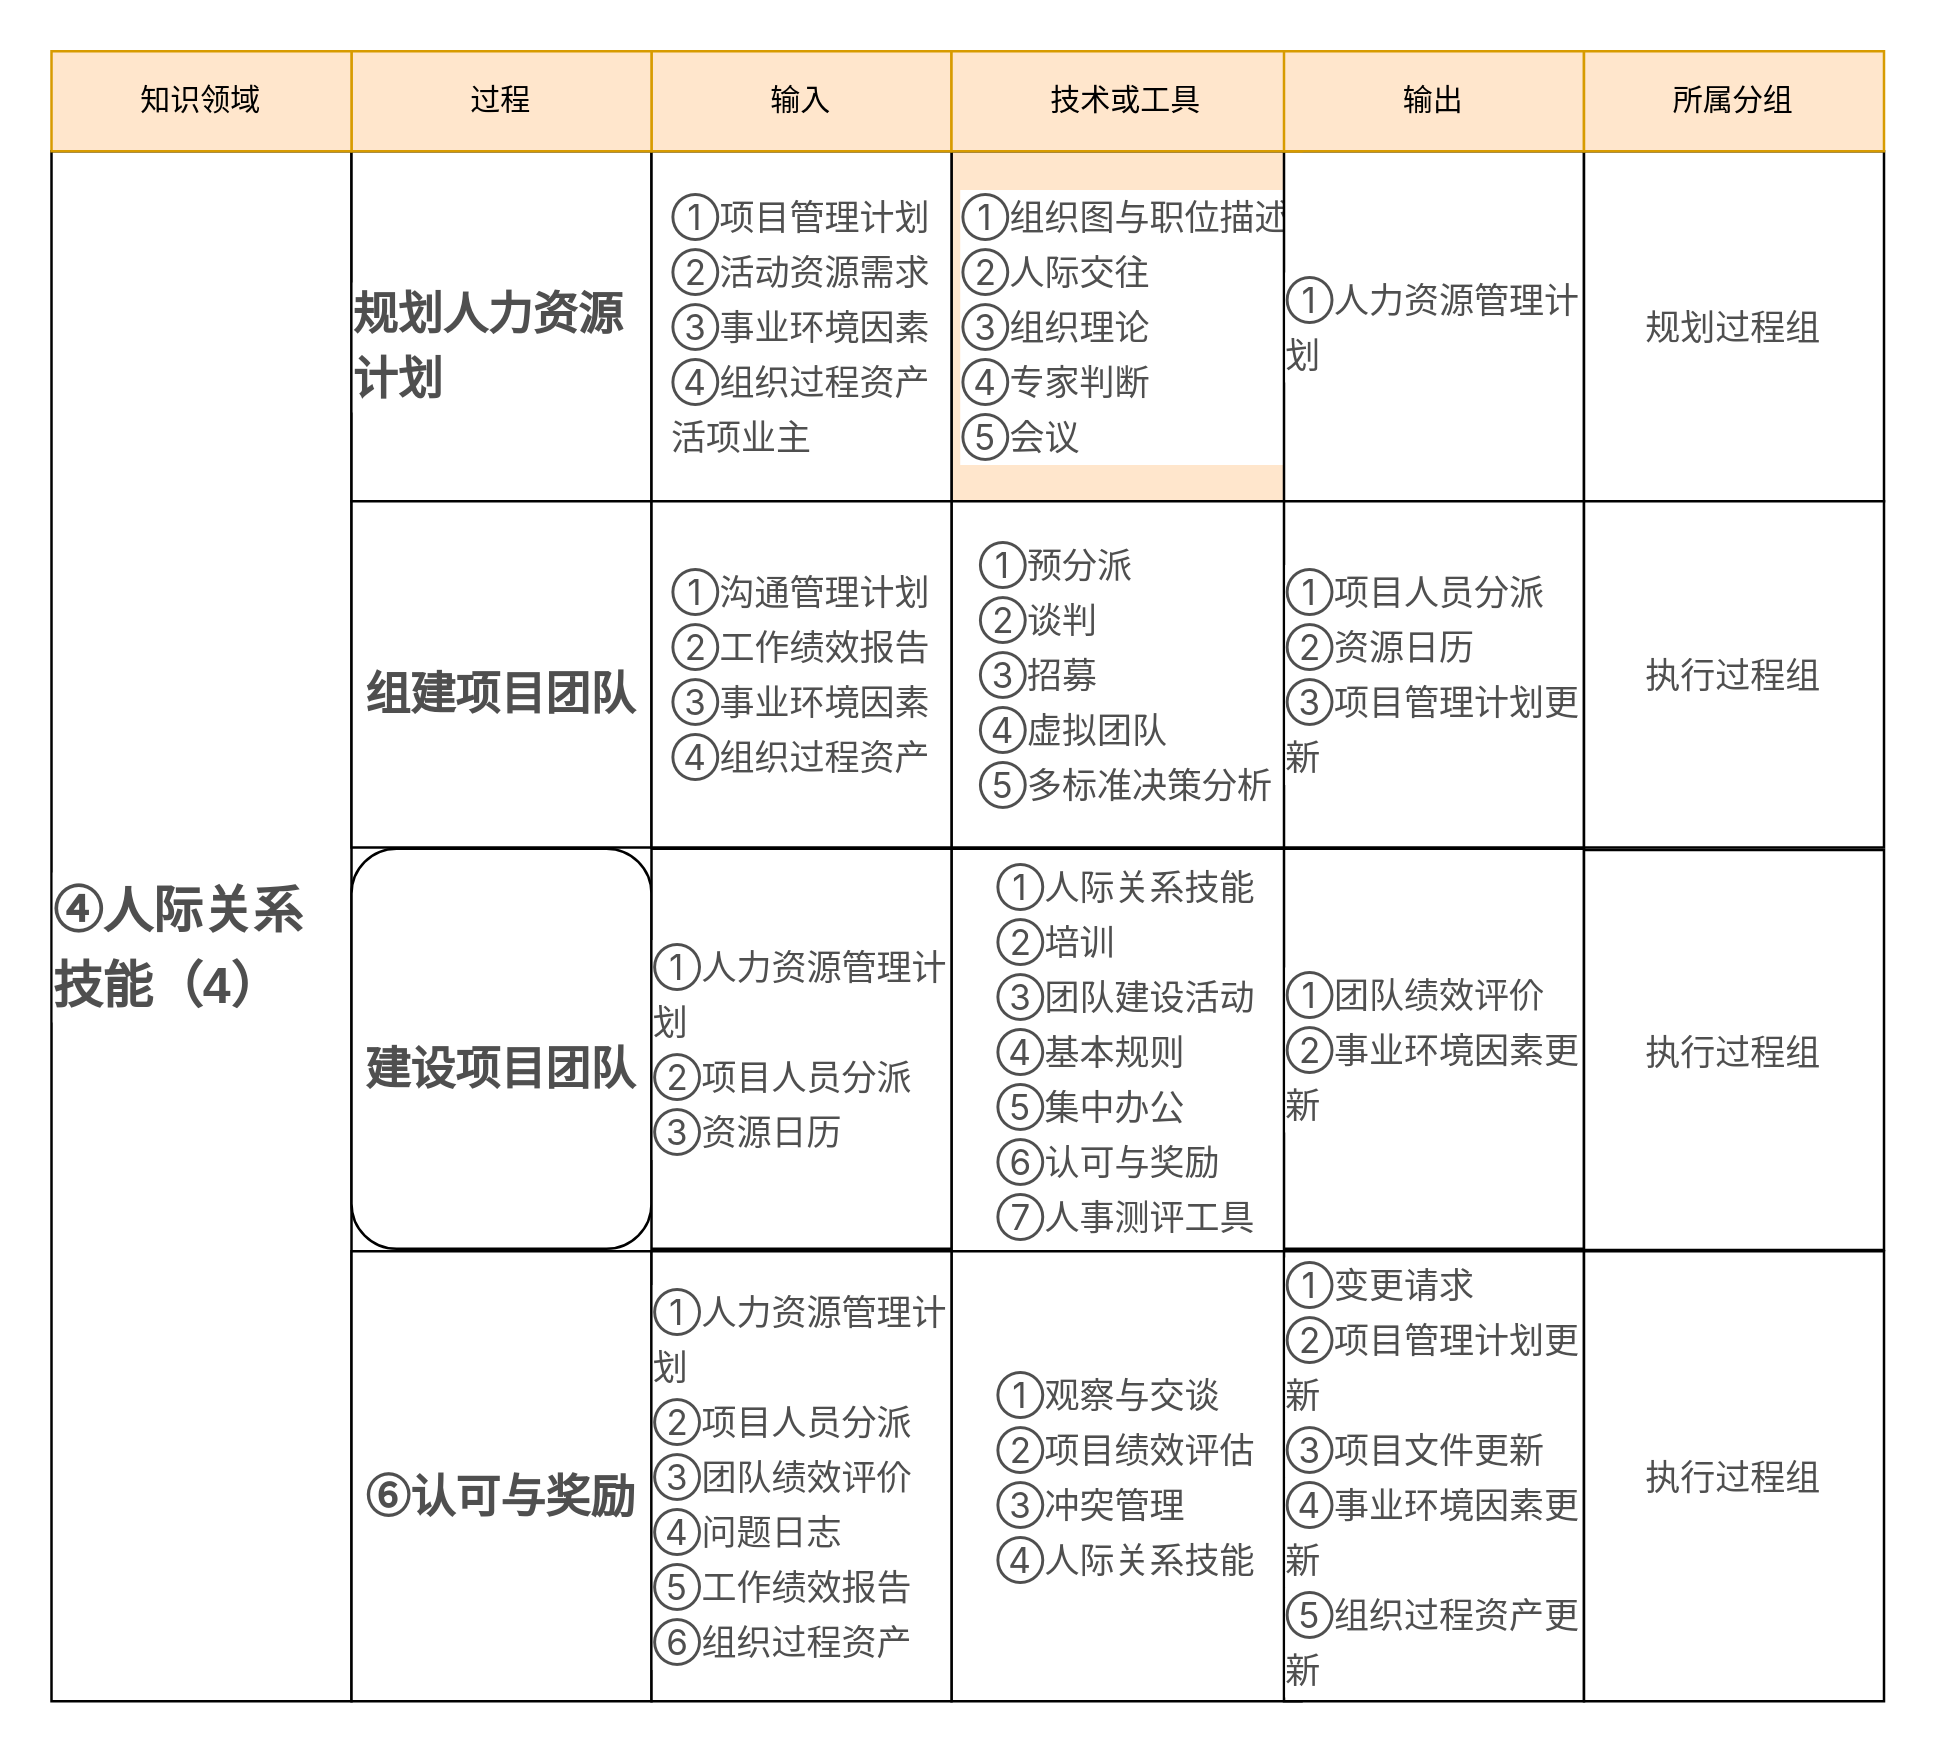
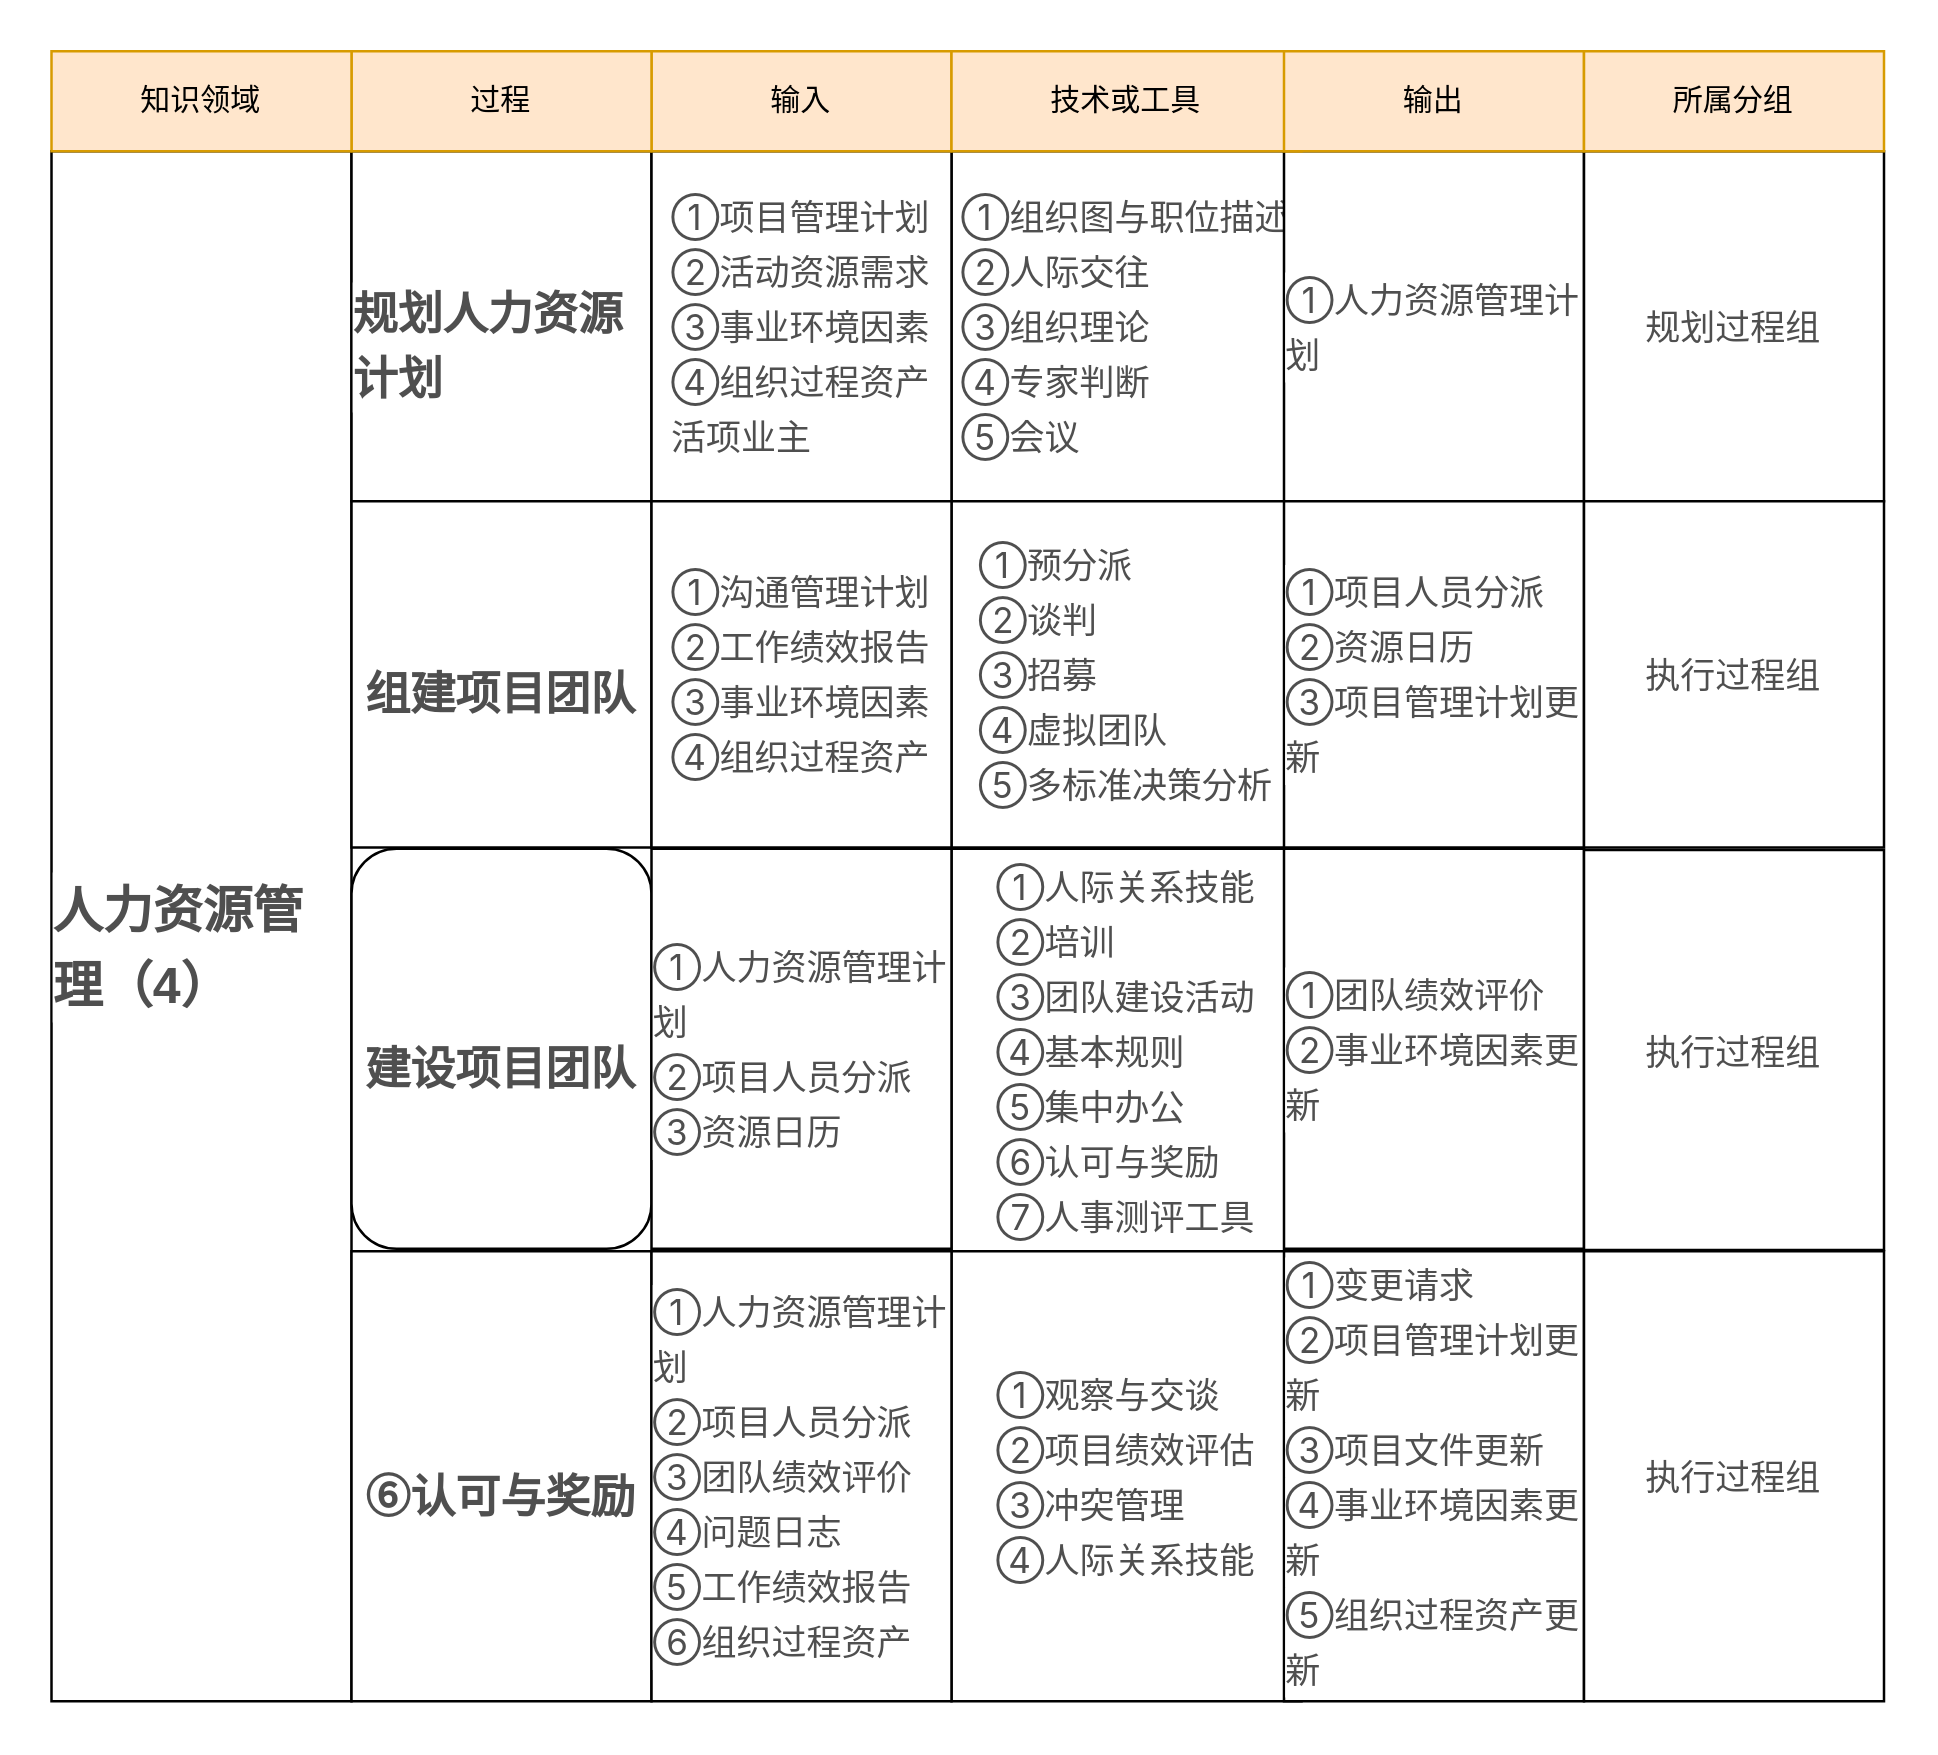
(1126, 326) -> (1126, 326)
(201, 926) -> (201, 926)
